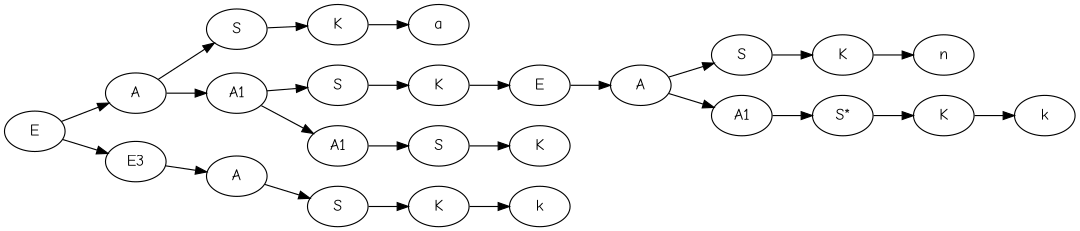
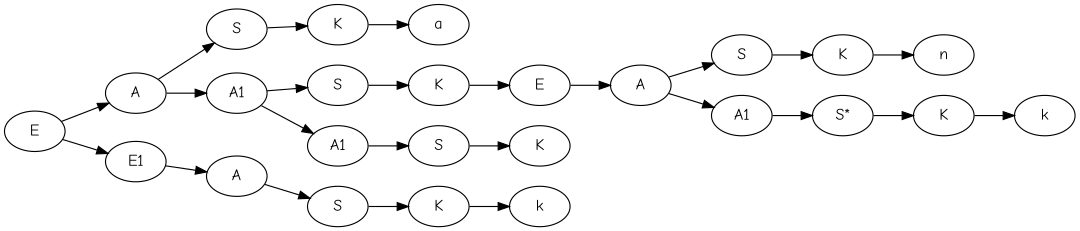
(136, 162) -> (136, 162)
